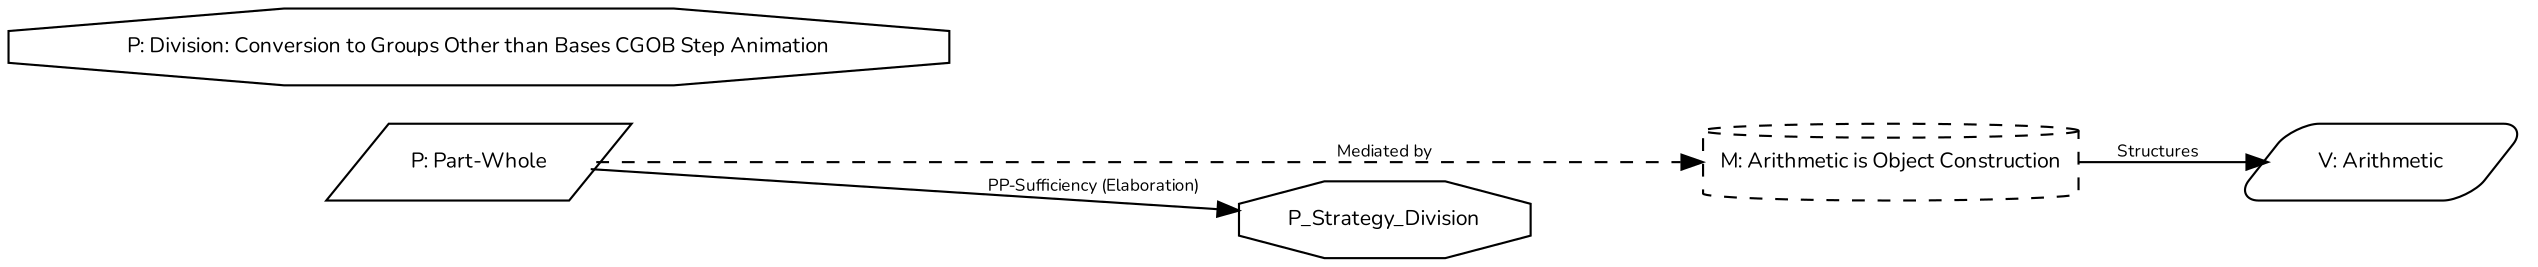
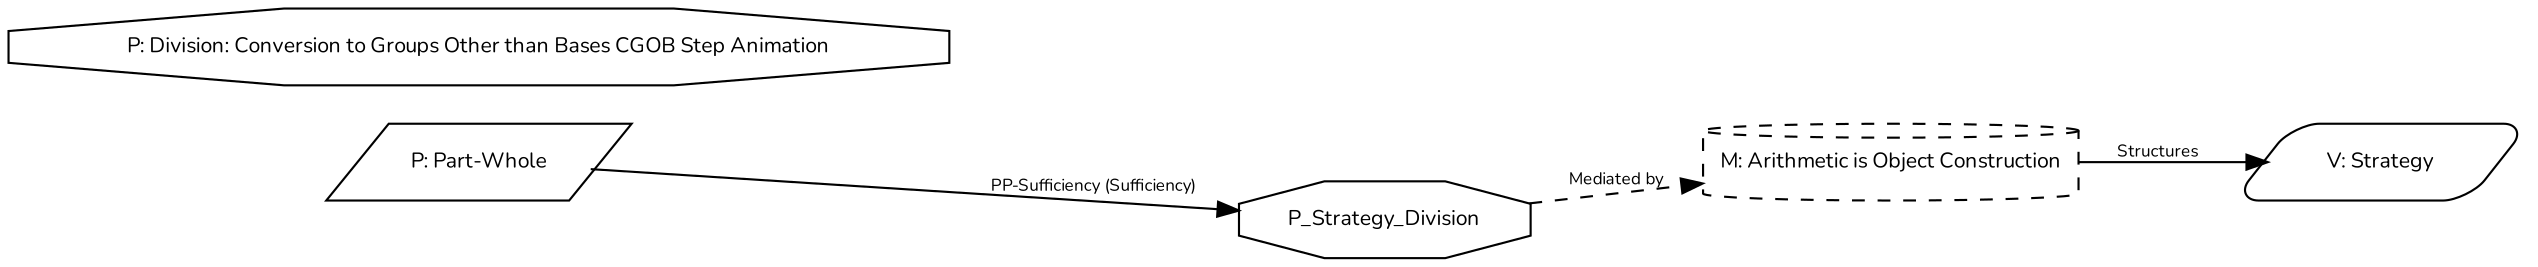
(1138, 162) -> (1605, 195)
(2381, 162) -> (2381, 162)
(1094, 187) -> (1094, 187)
